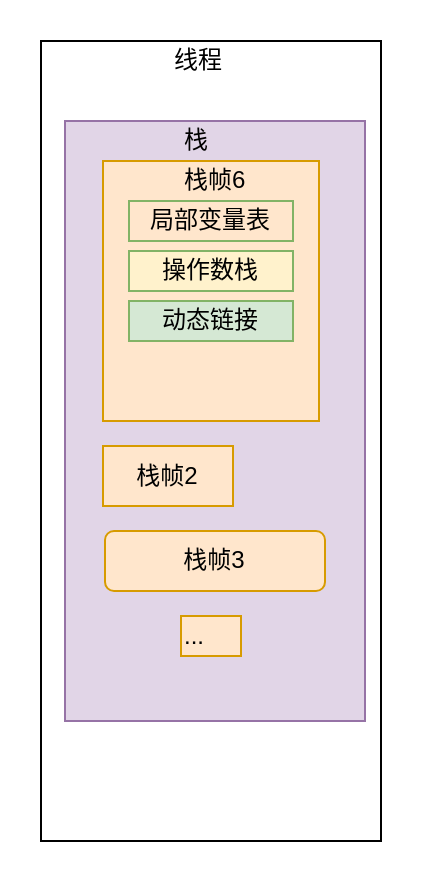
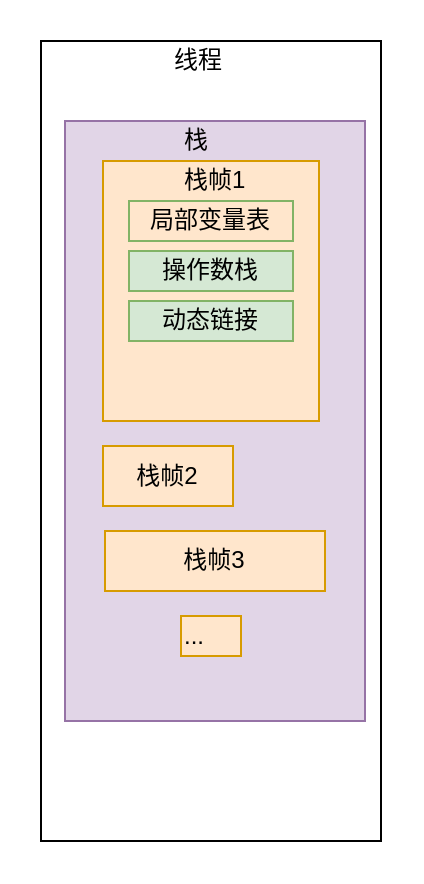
(216, 181) -> (216, 181)
(211, 271) -> (211, 271)
(215, 561) -> (215, 561)
